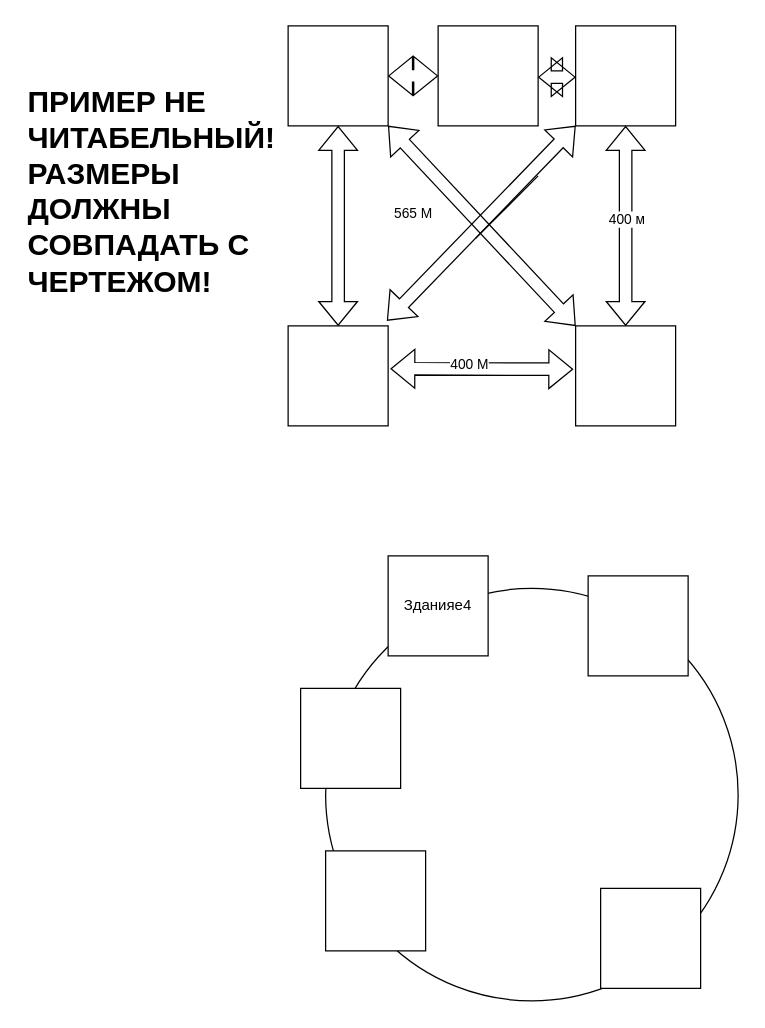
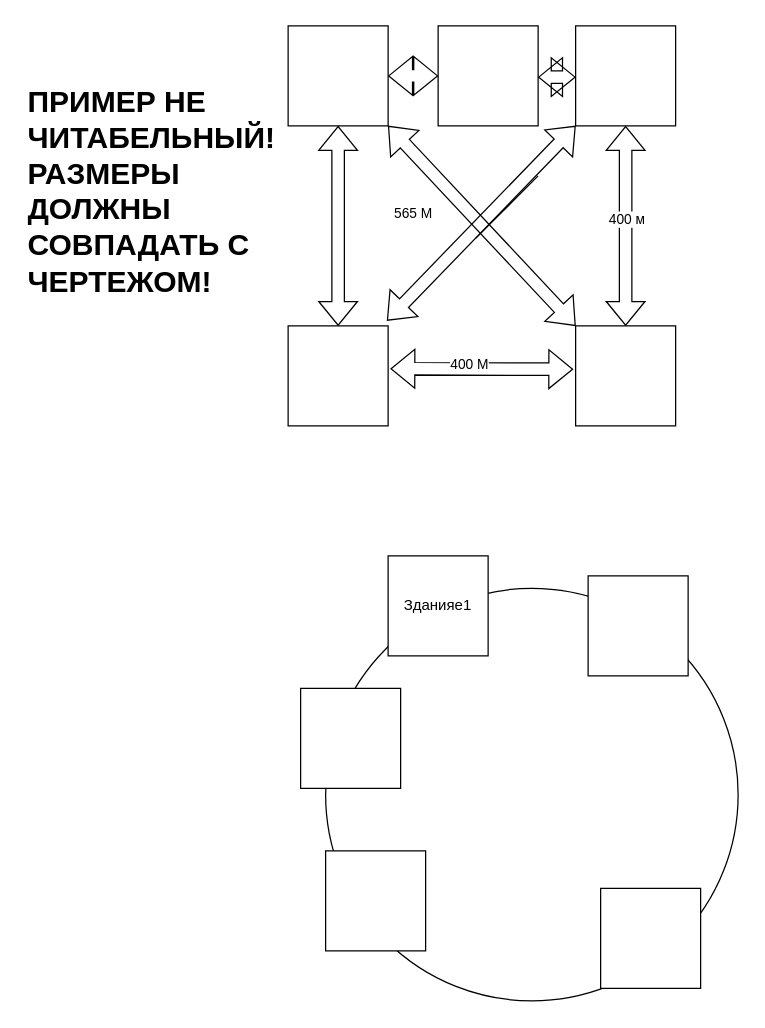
(438, 606) -> (438, 606)
